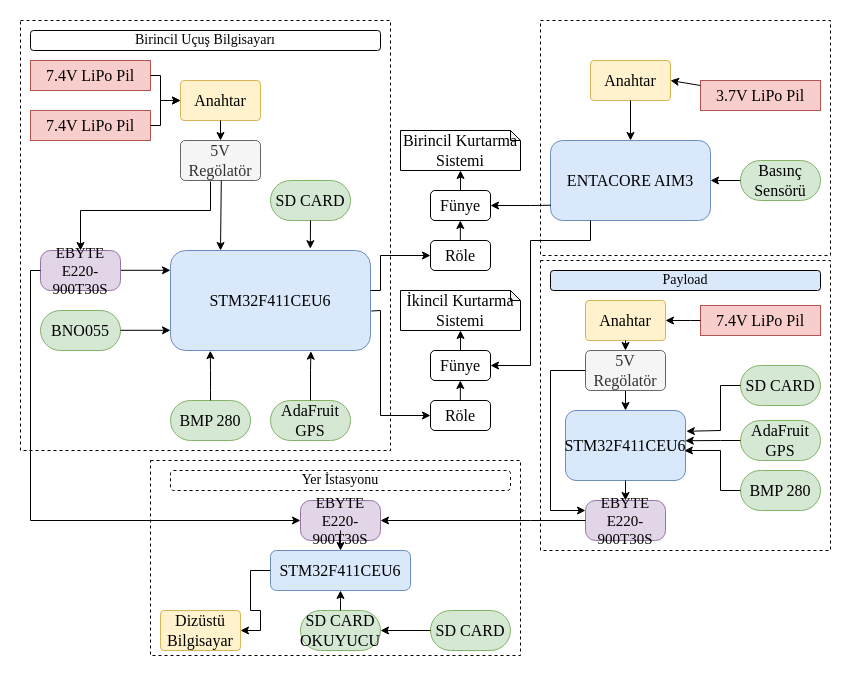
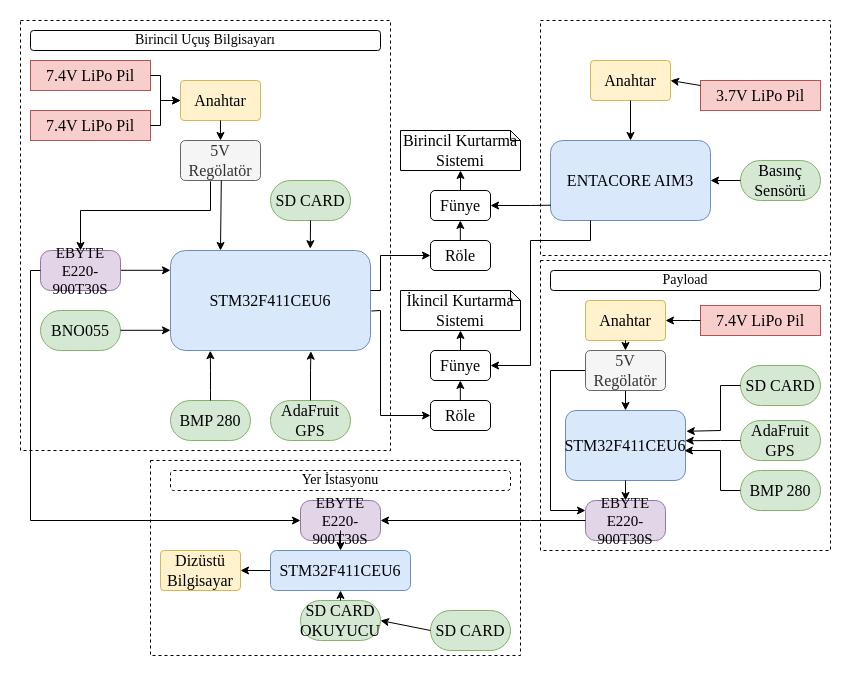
(686, 281) -> (686, 281)
(201, 631) -> (201, 571)
(341, 631) -> (341, 621)
